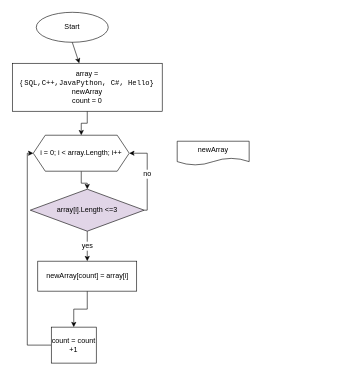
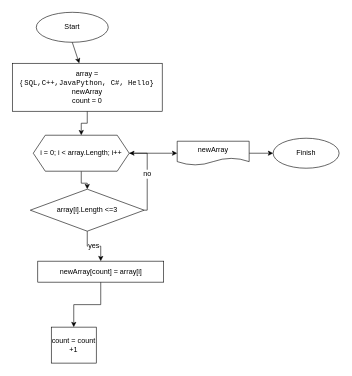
none -> (171, 153)
none -> (267, 153)
none -> (306, 153)
(87, 210) -> (87, 210)
(87, 276) -> (101, 272)
(27, 345) -> none
